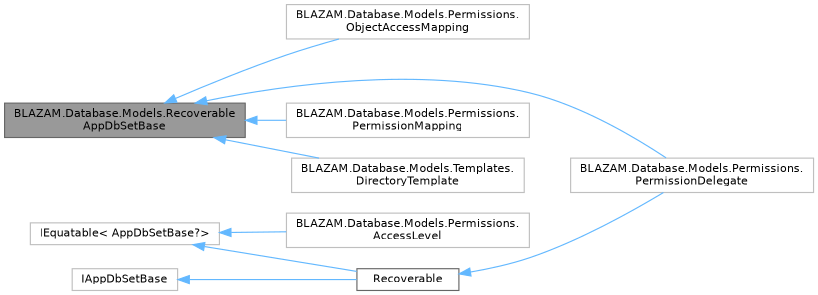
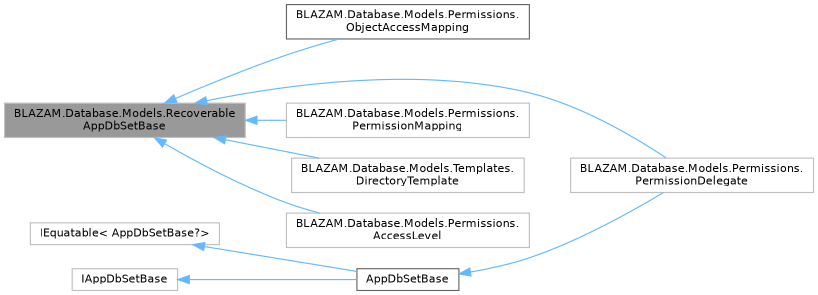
(408, 22) -> (408, 22)
(125, 120) -> (125, 120)
(259, 232) -> (240, 183)
(408, 280) -> (408, 280)
